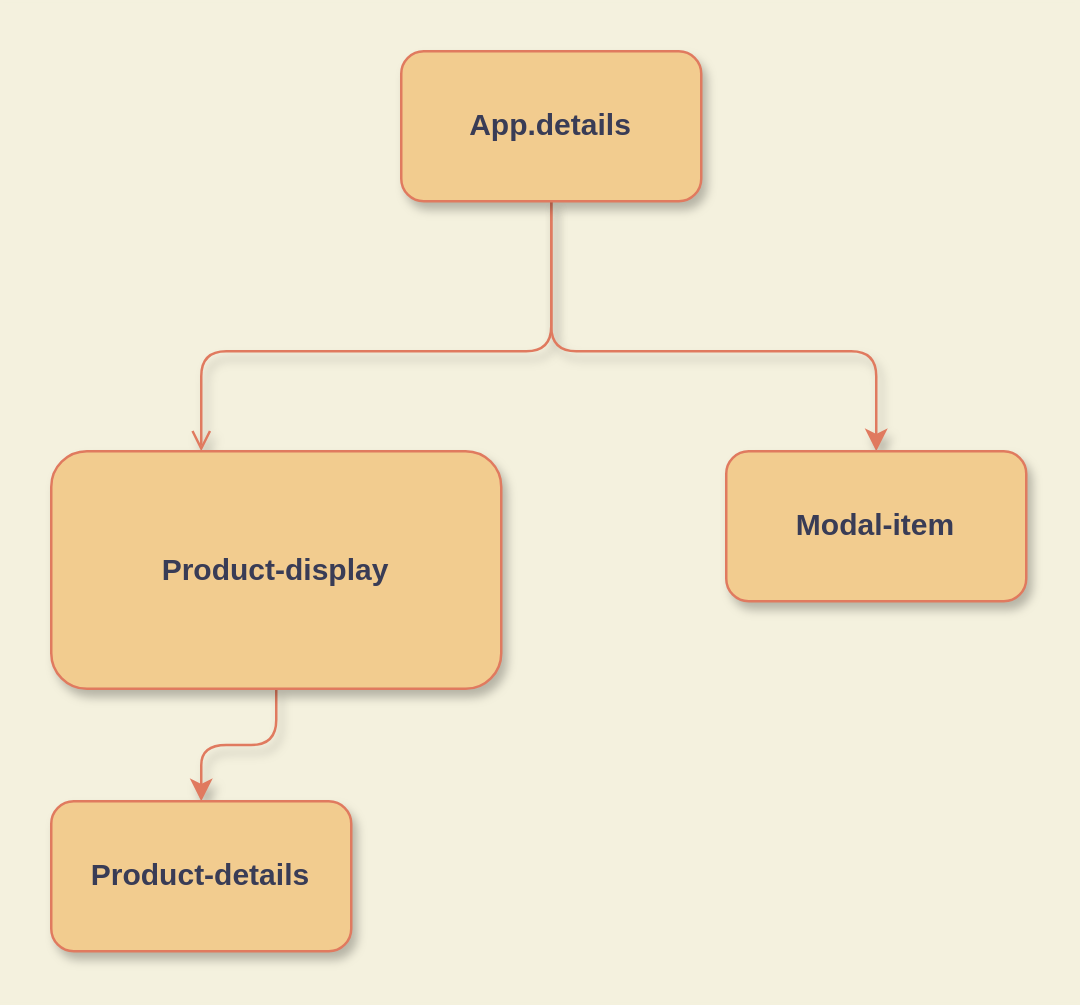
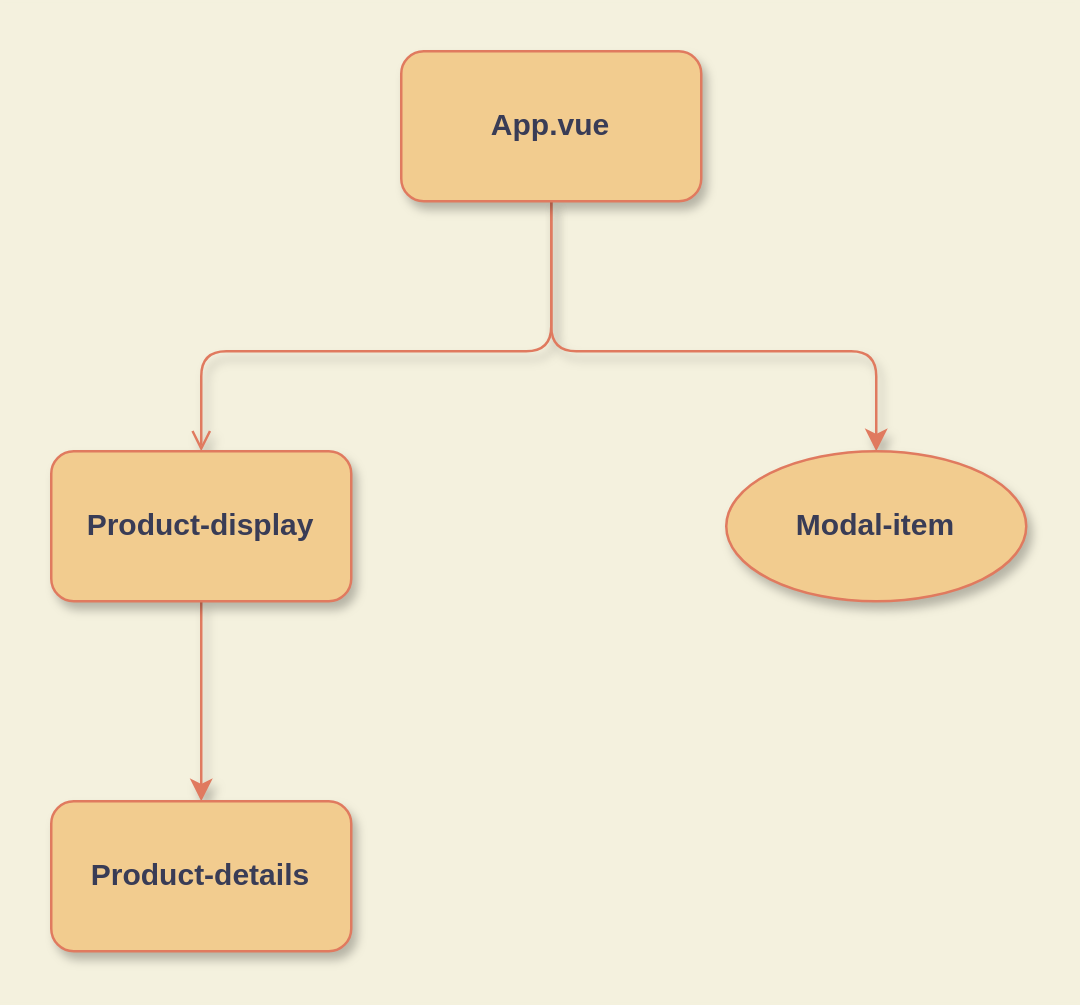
(551, 126) -> (551, 126)
(876, 526) -> (876, 526)
(276, 570) -> (201, 526)
